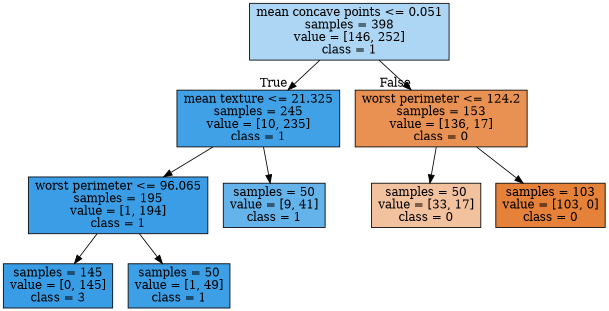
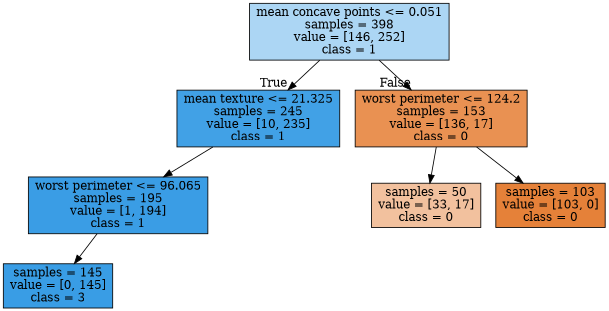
(274, 205) -> none
(179, 286) -> none
